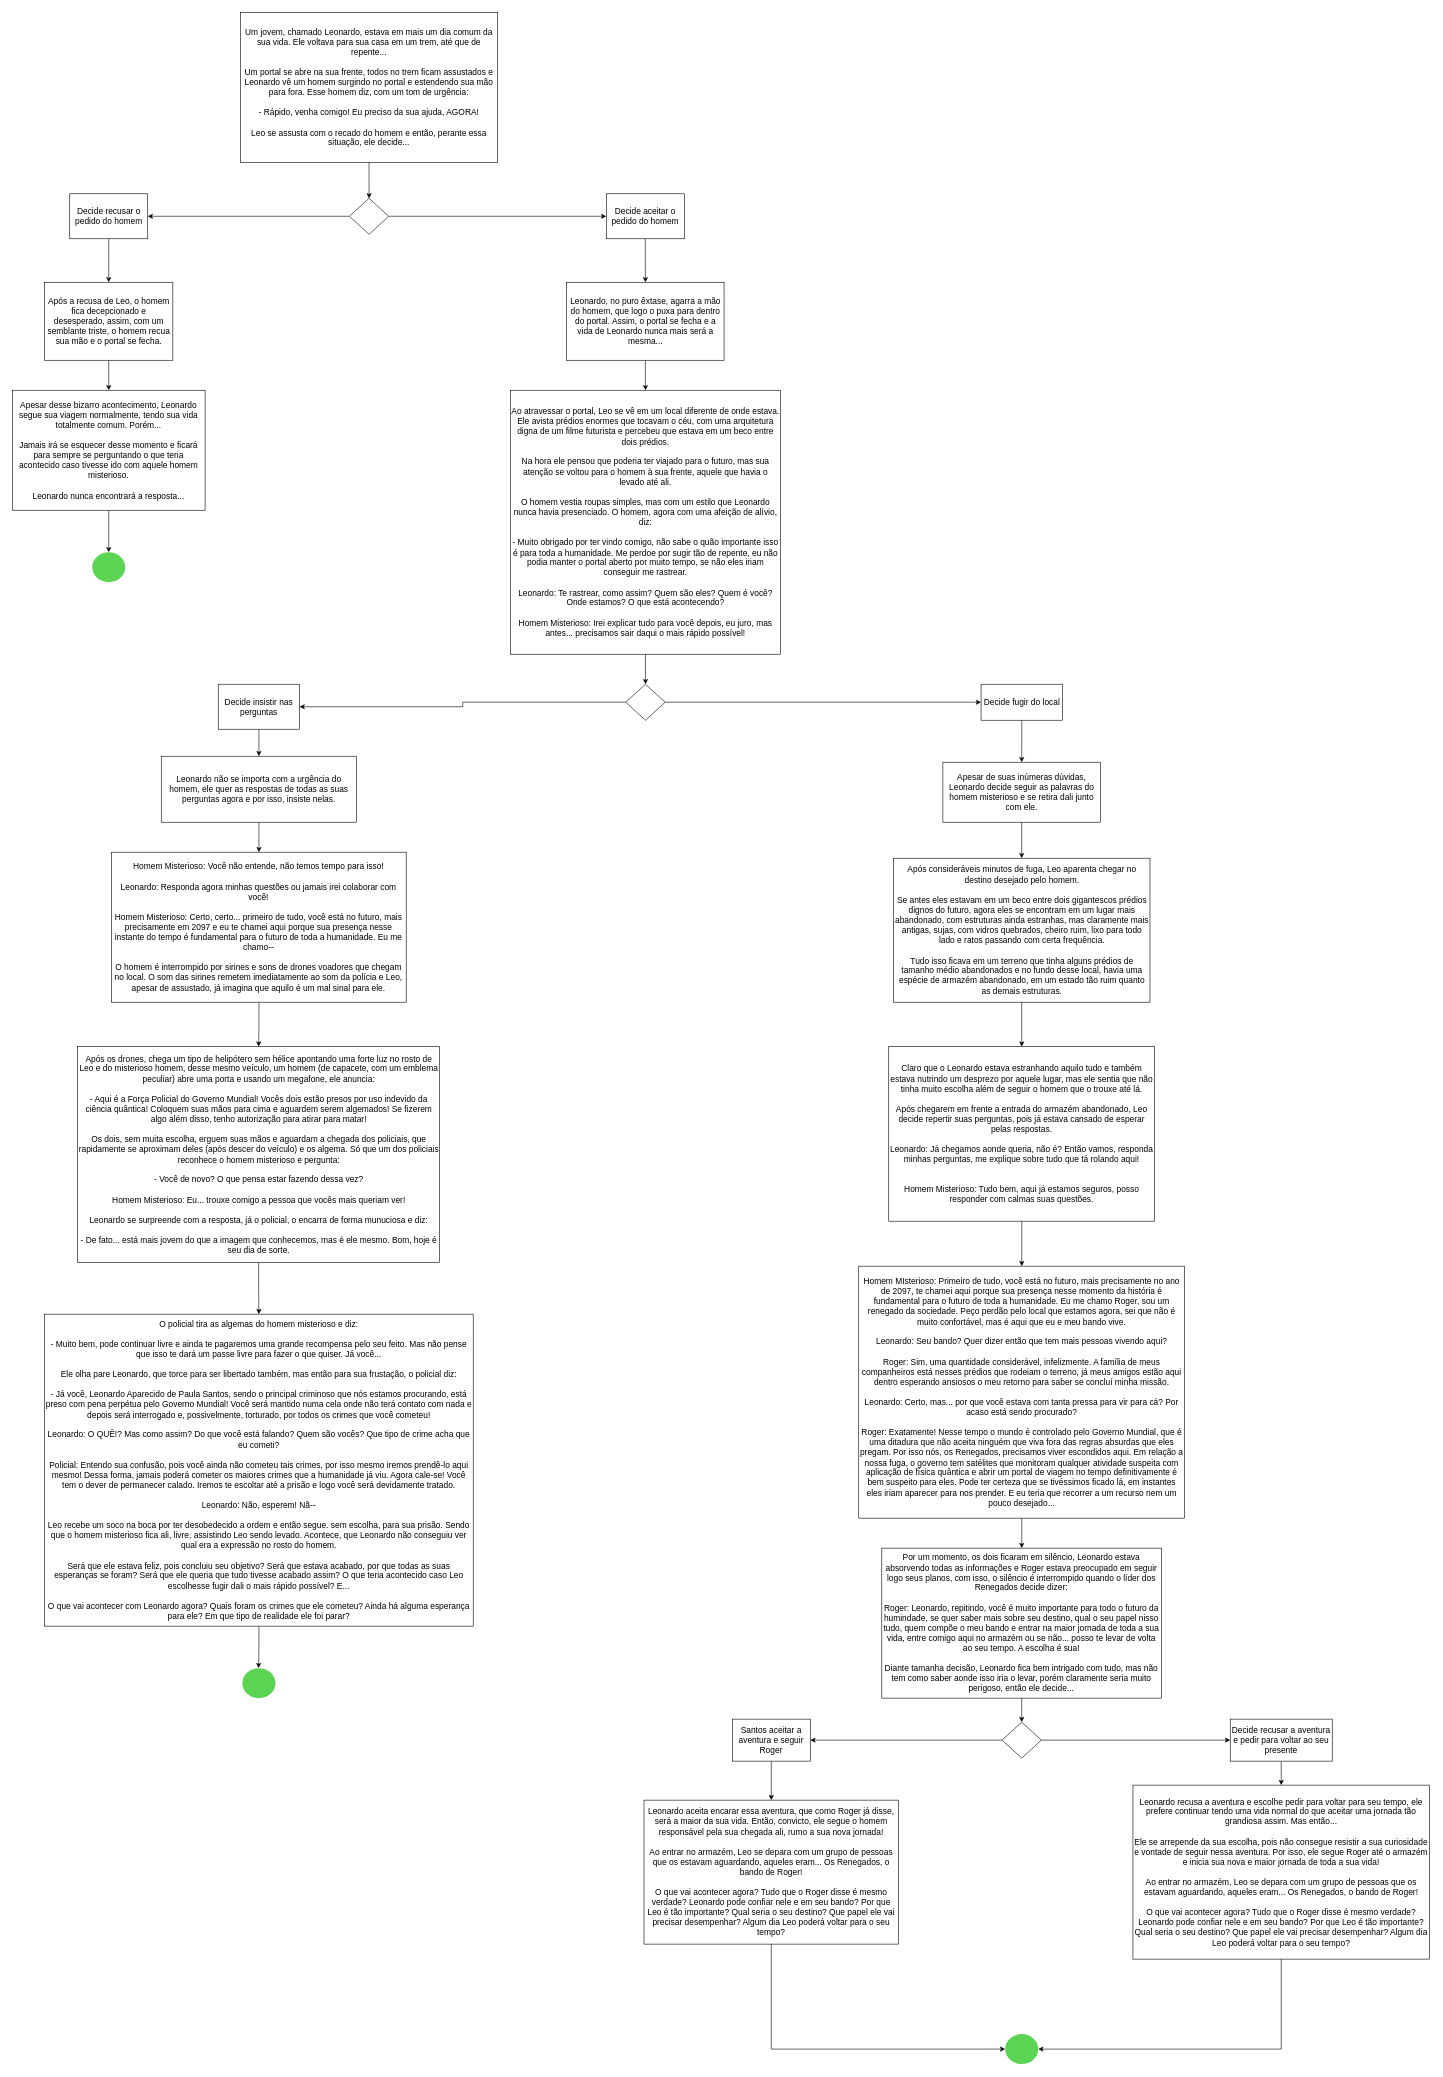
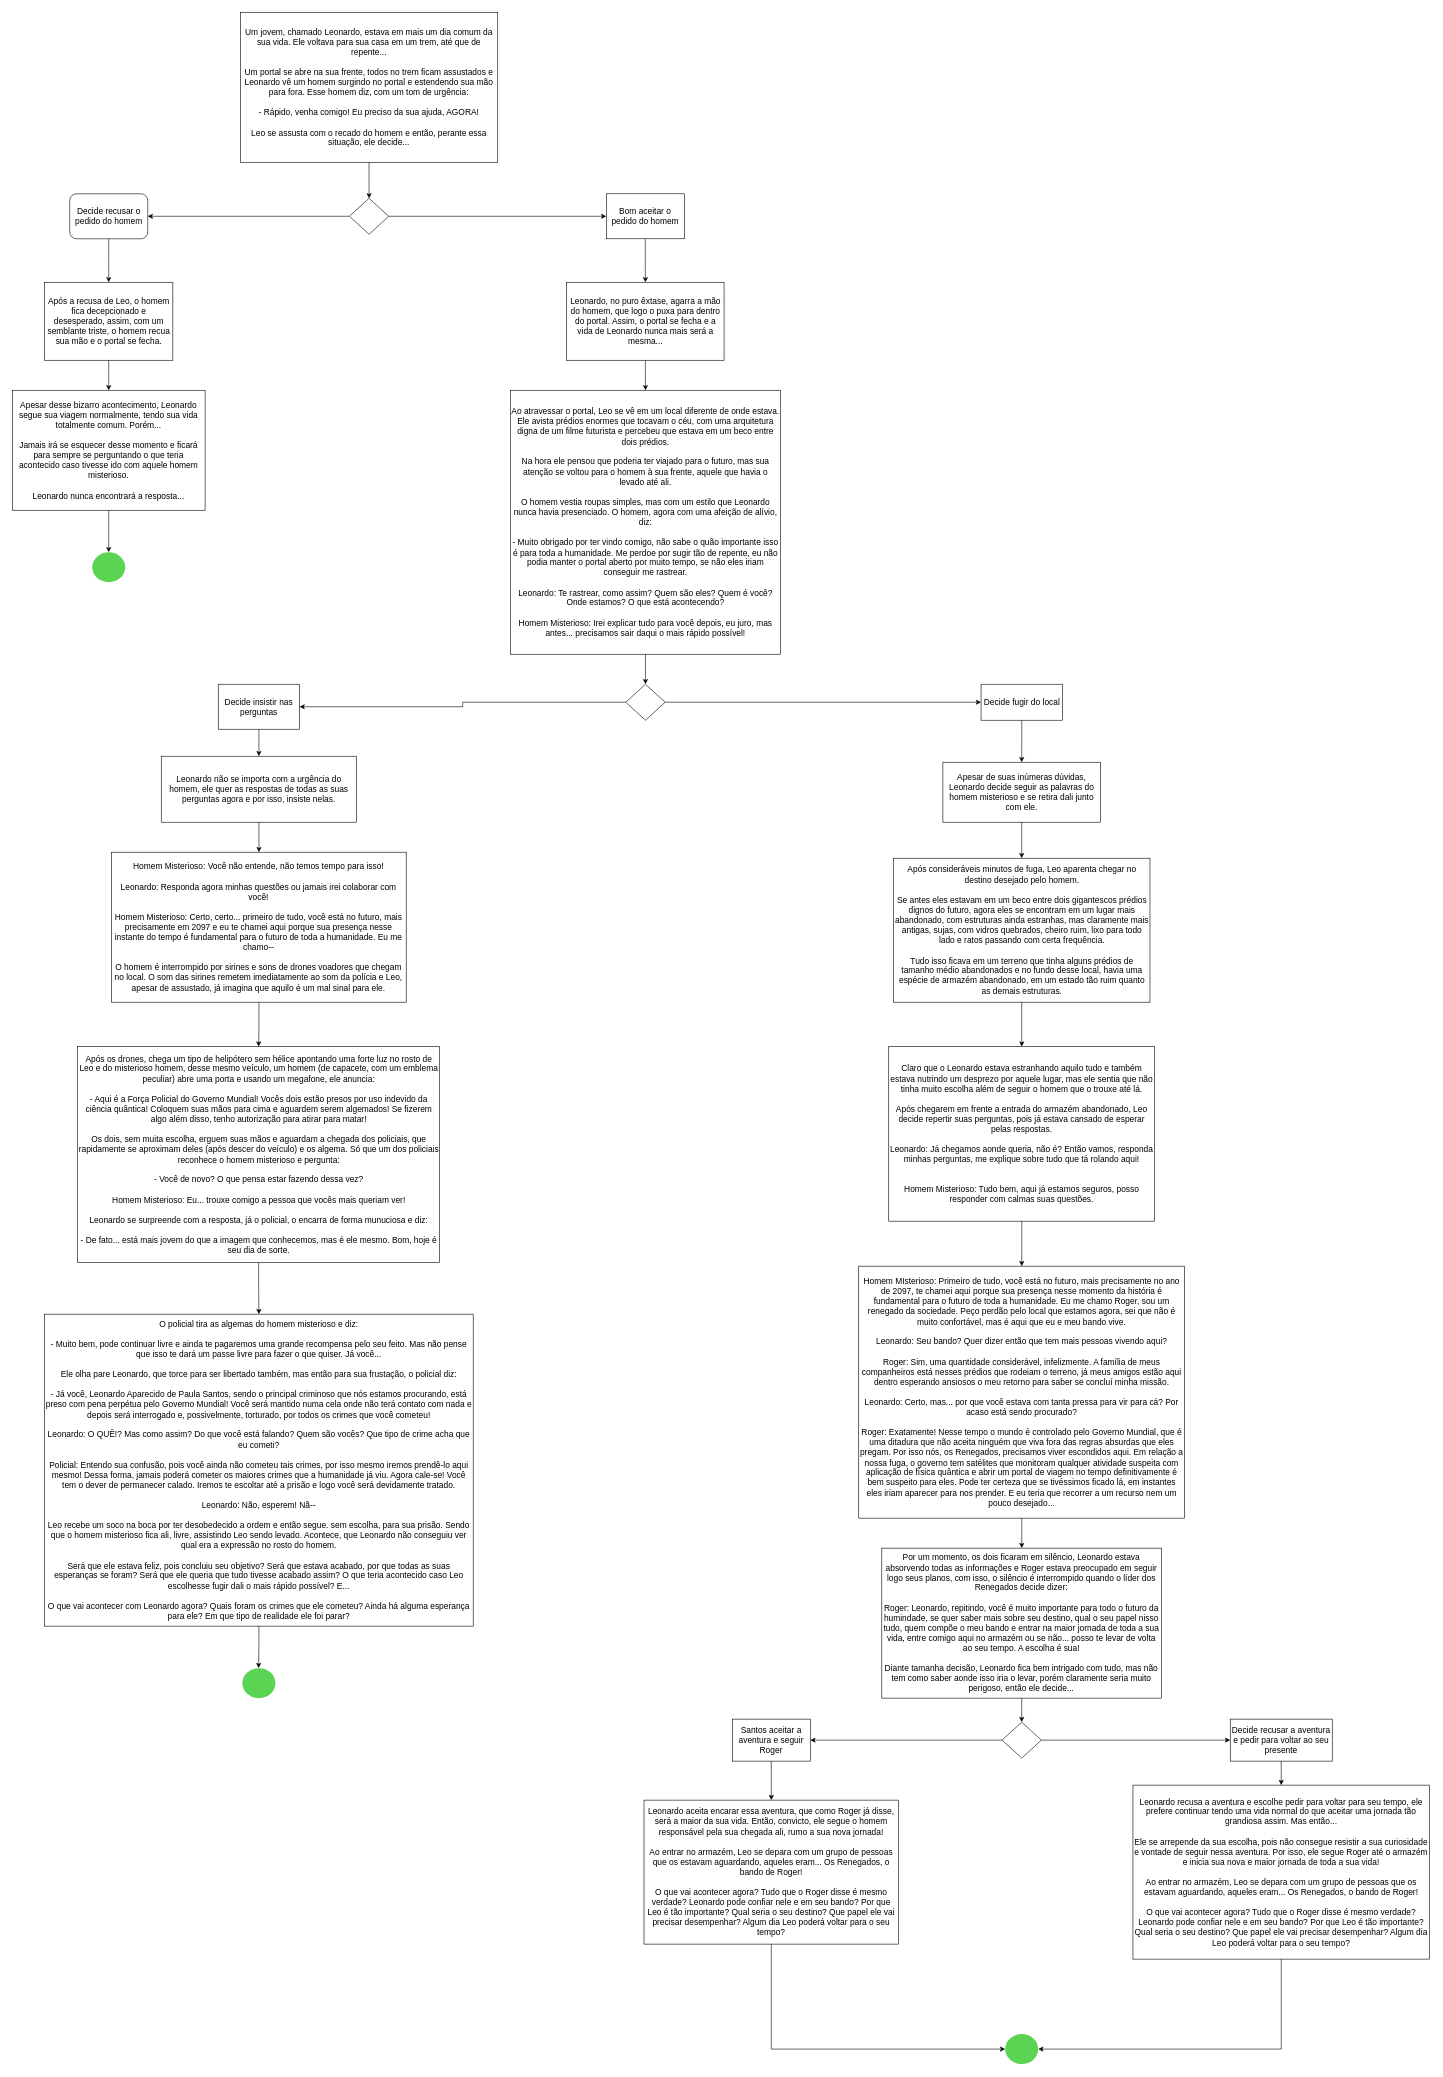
(109, 216) -> (109, 216)
(645, 216) -> (645, 216)
